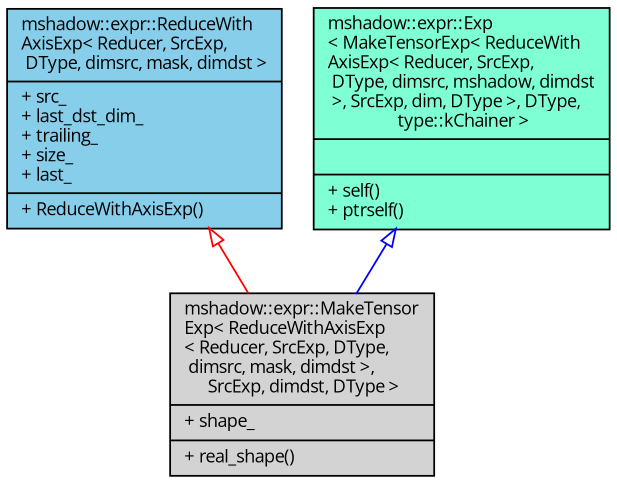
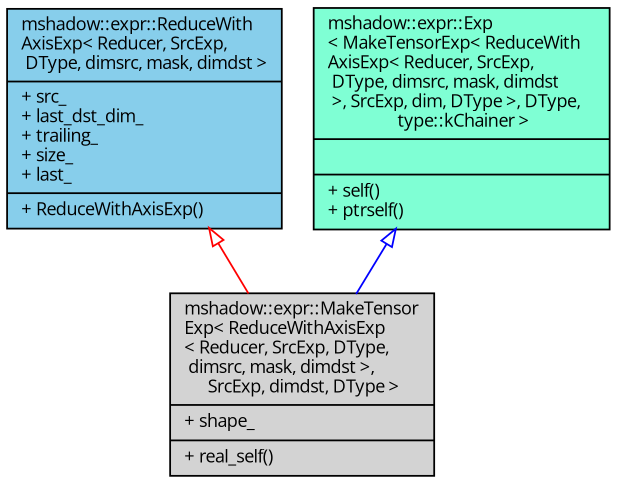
(462, 82) -> (444, 82)
(240, 457) -> (230, 457)
